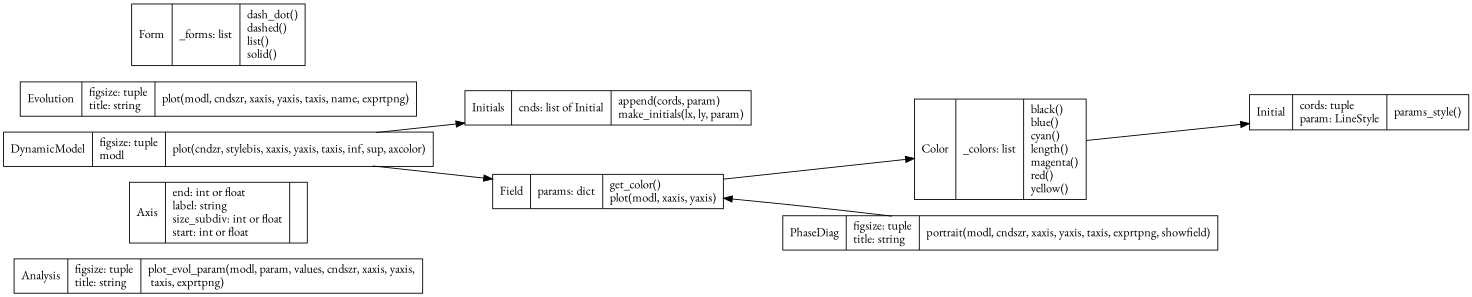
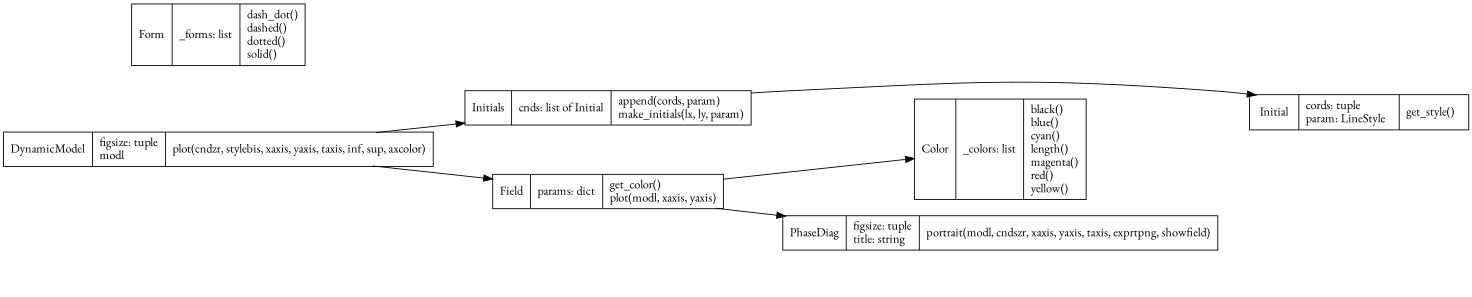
(258, 41) -> (266, 41)
(218, 99) -> none
(1428, 112) -> (1430, 112)
(1163, 132) -> (999, 82)
(812, 207) -> (746, 212)
(218, 213) -> none
(218, 276) -> none
